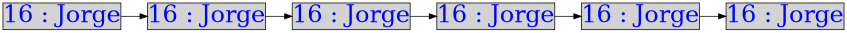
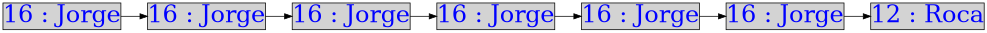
none -> (927, 16)
